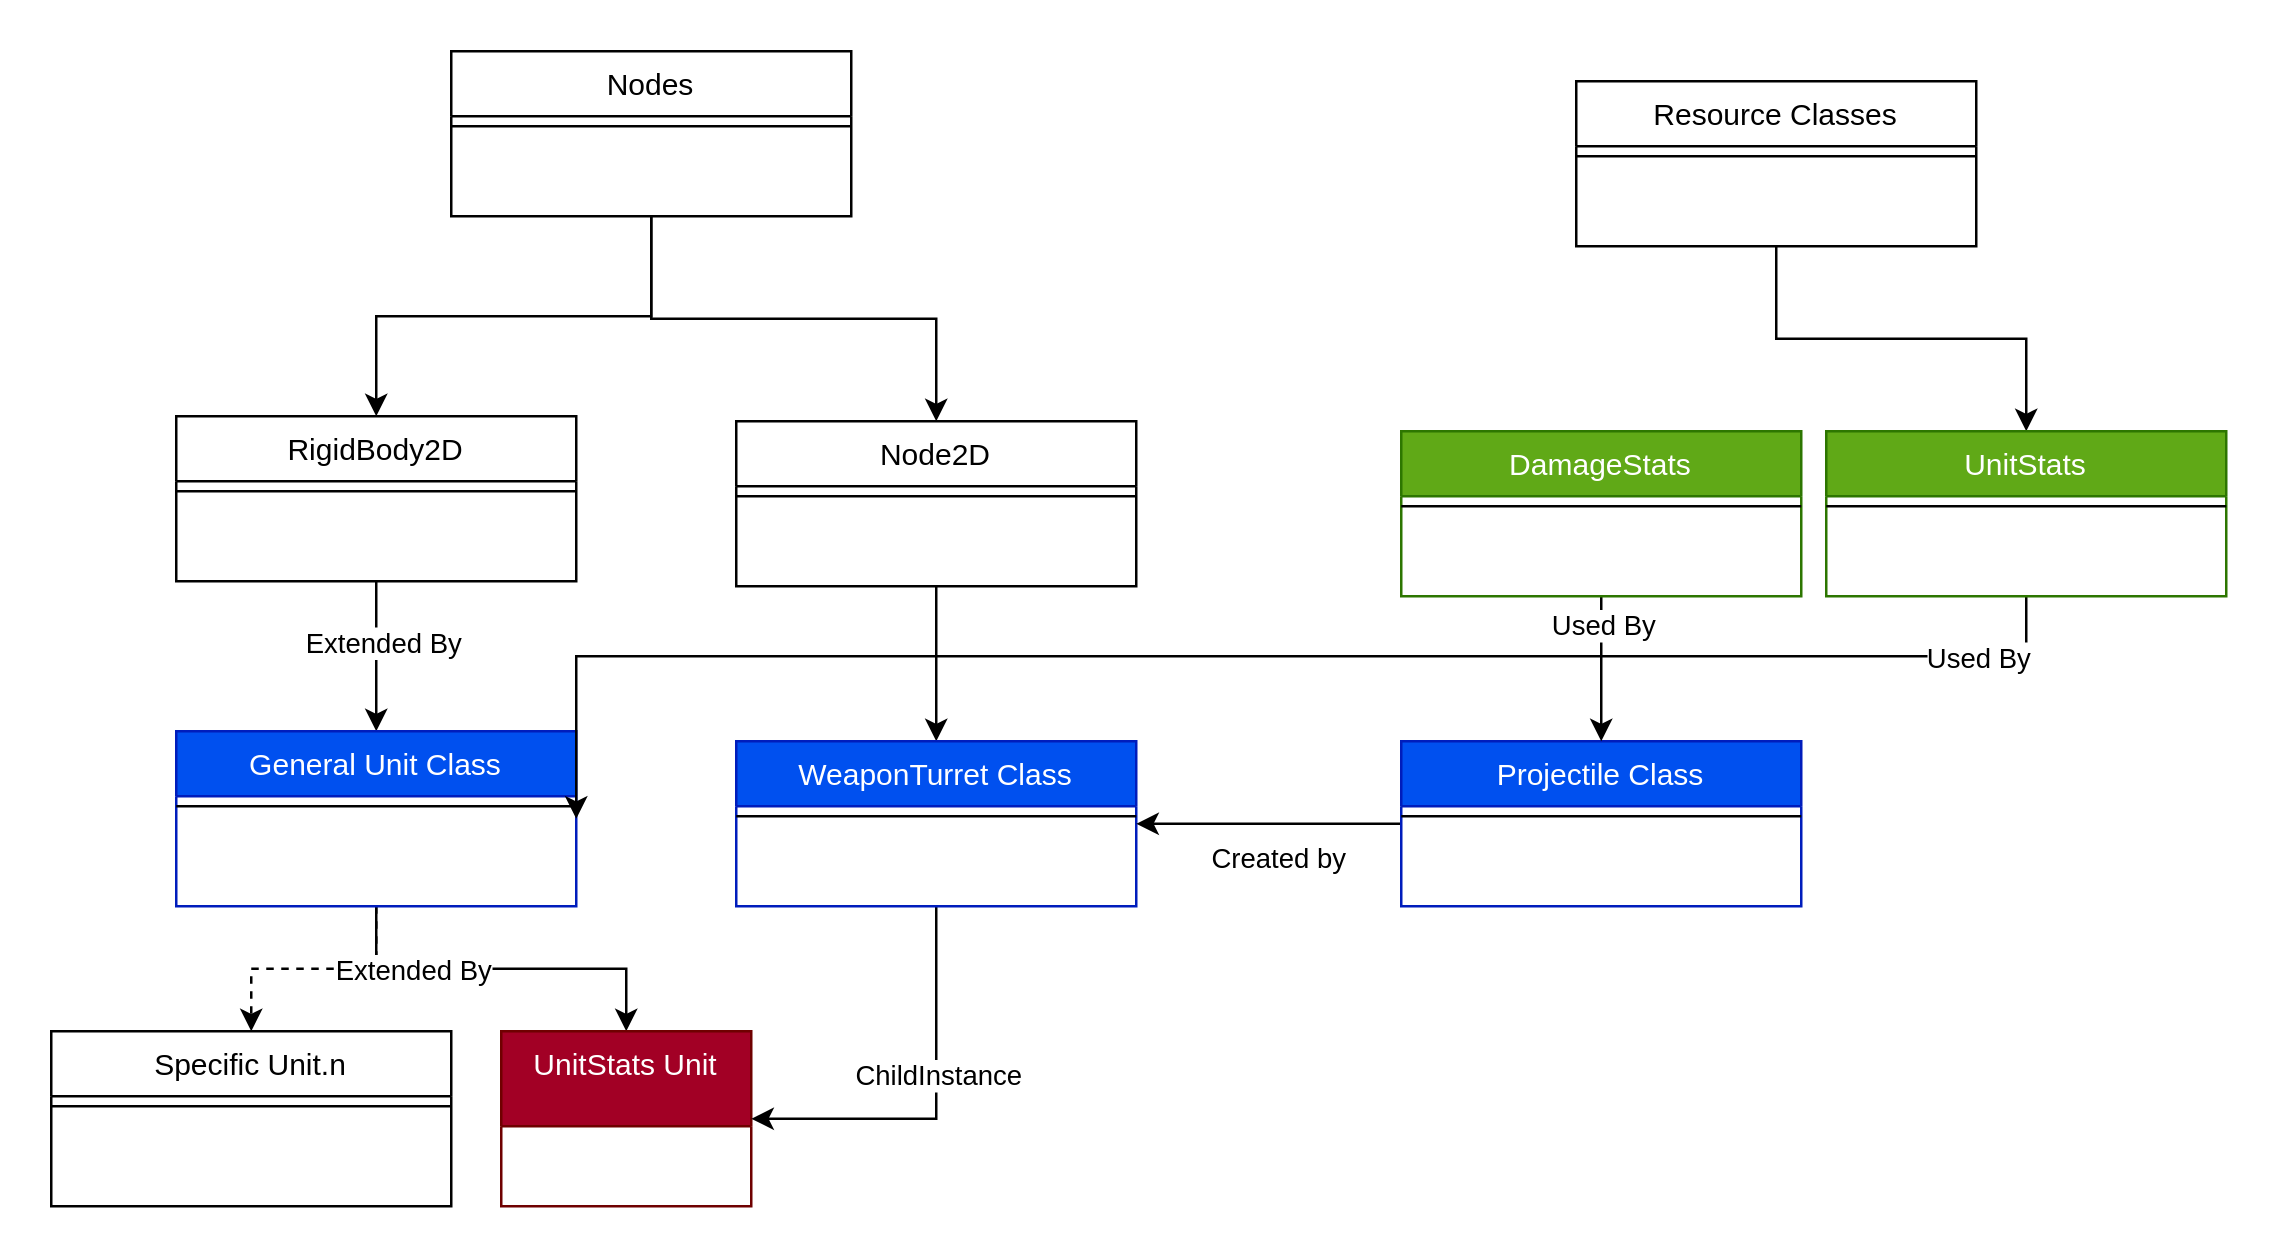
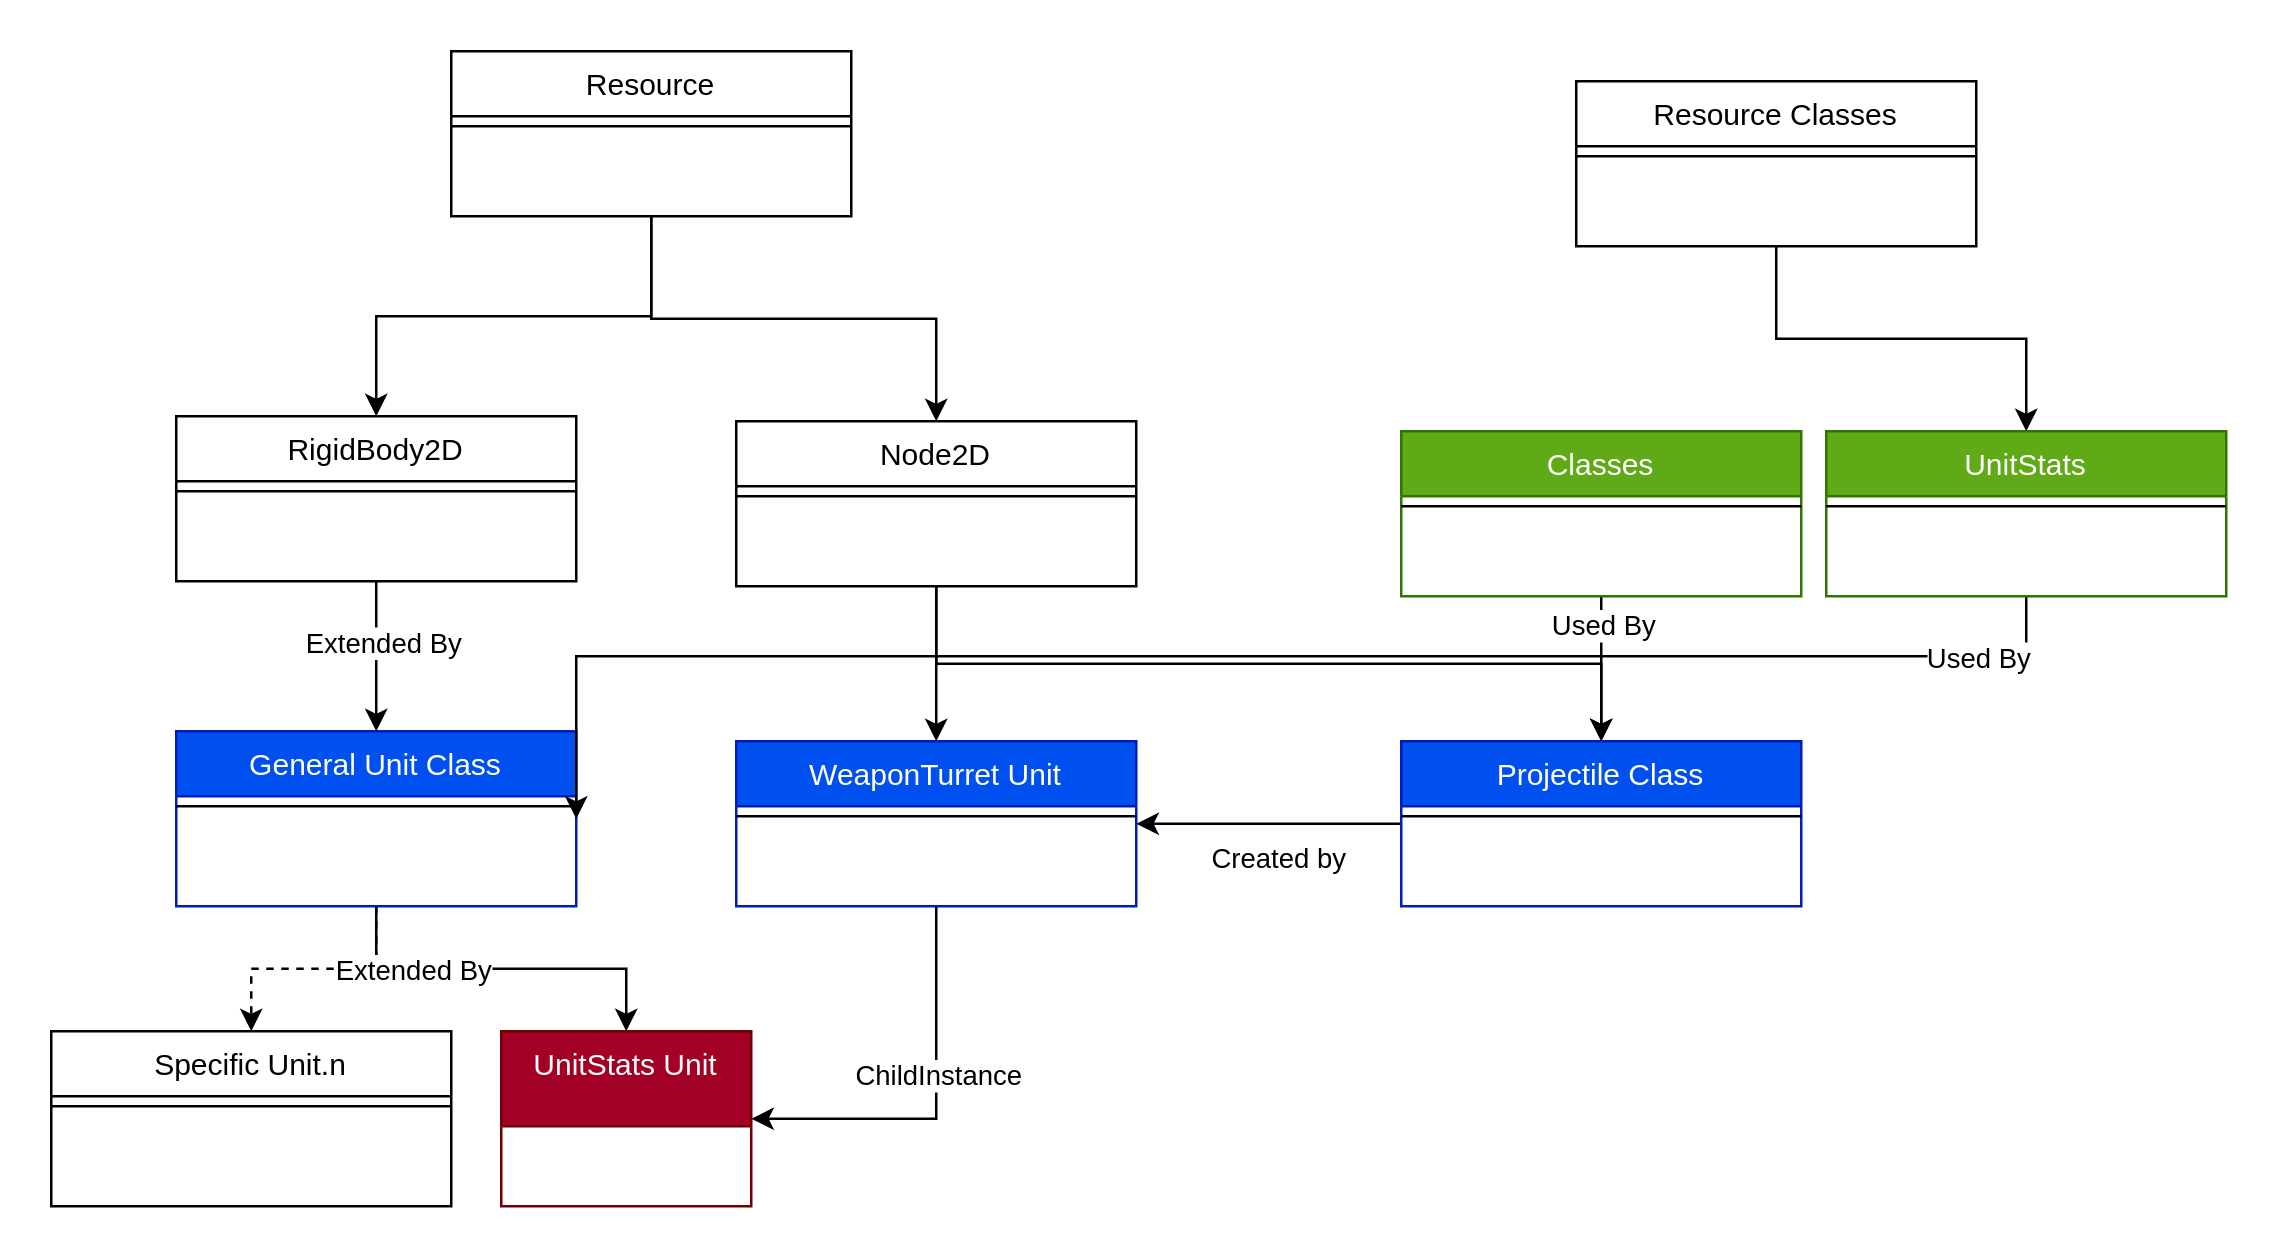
(650, 85) -> (650, 85)
(1600, 465) -> (1600, 465)
none -> (1269, 664)
(935, 775) -> (935, 775)
